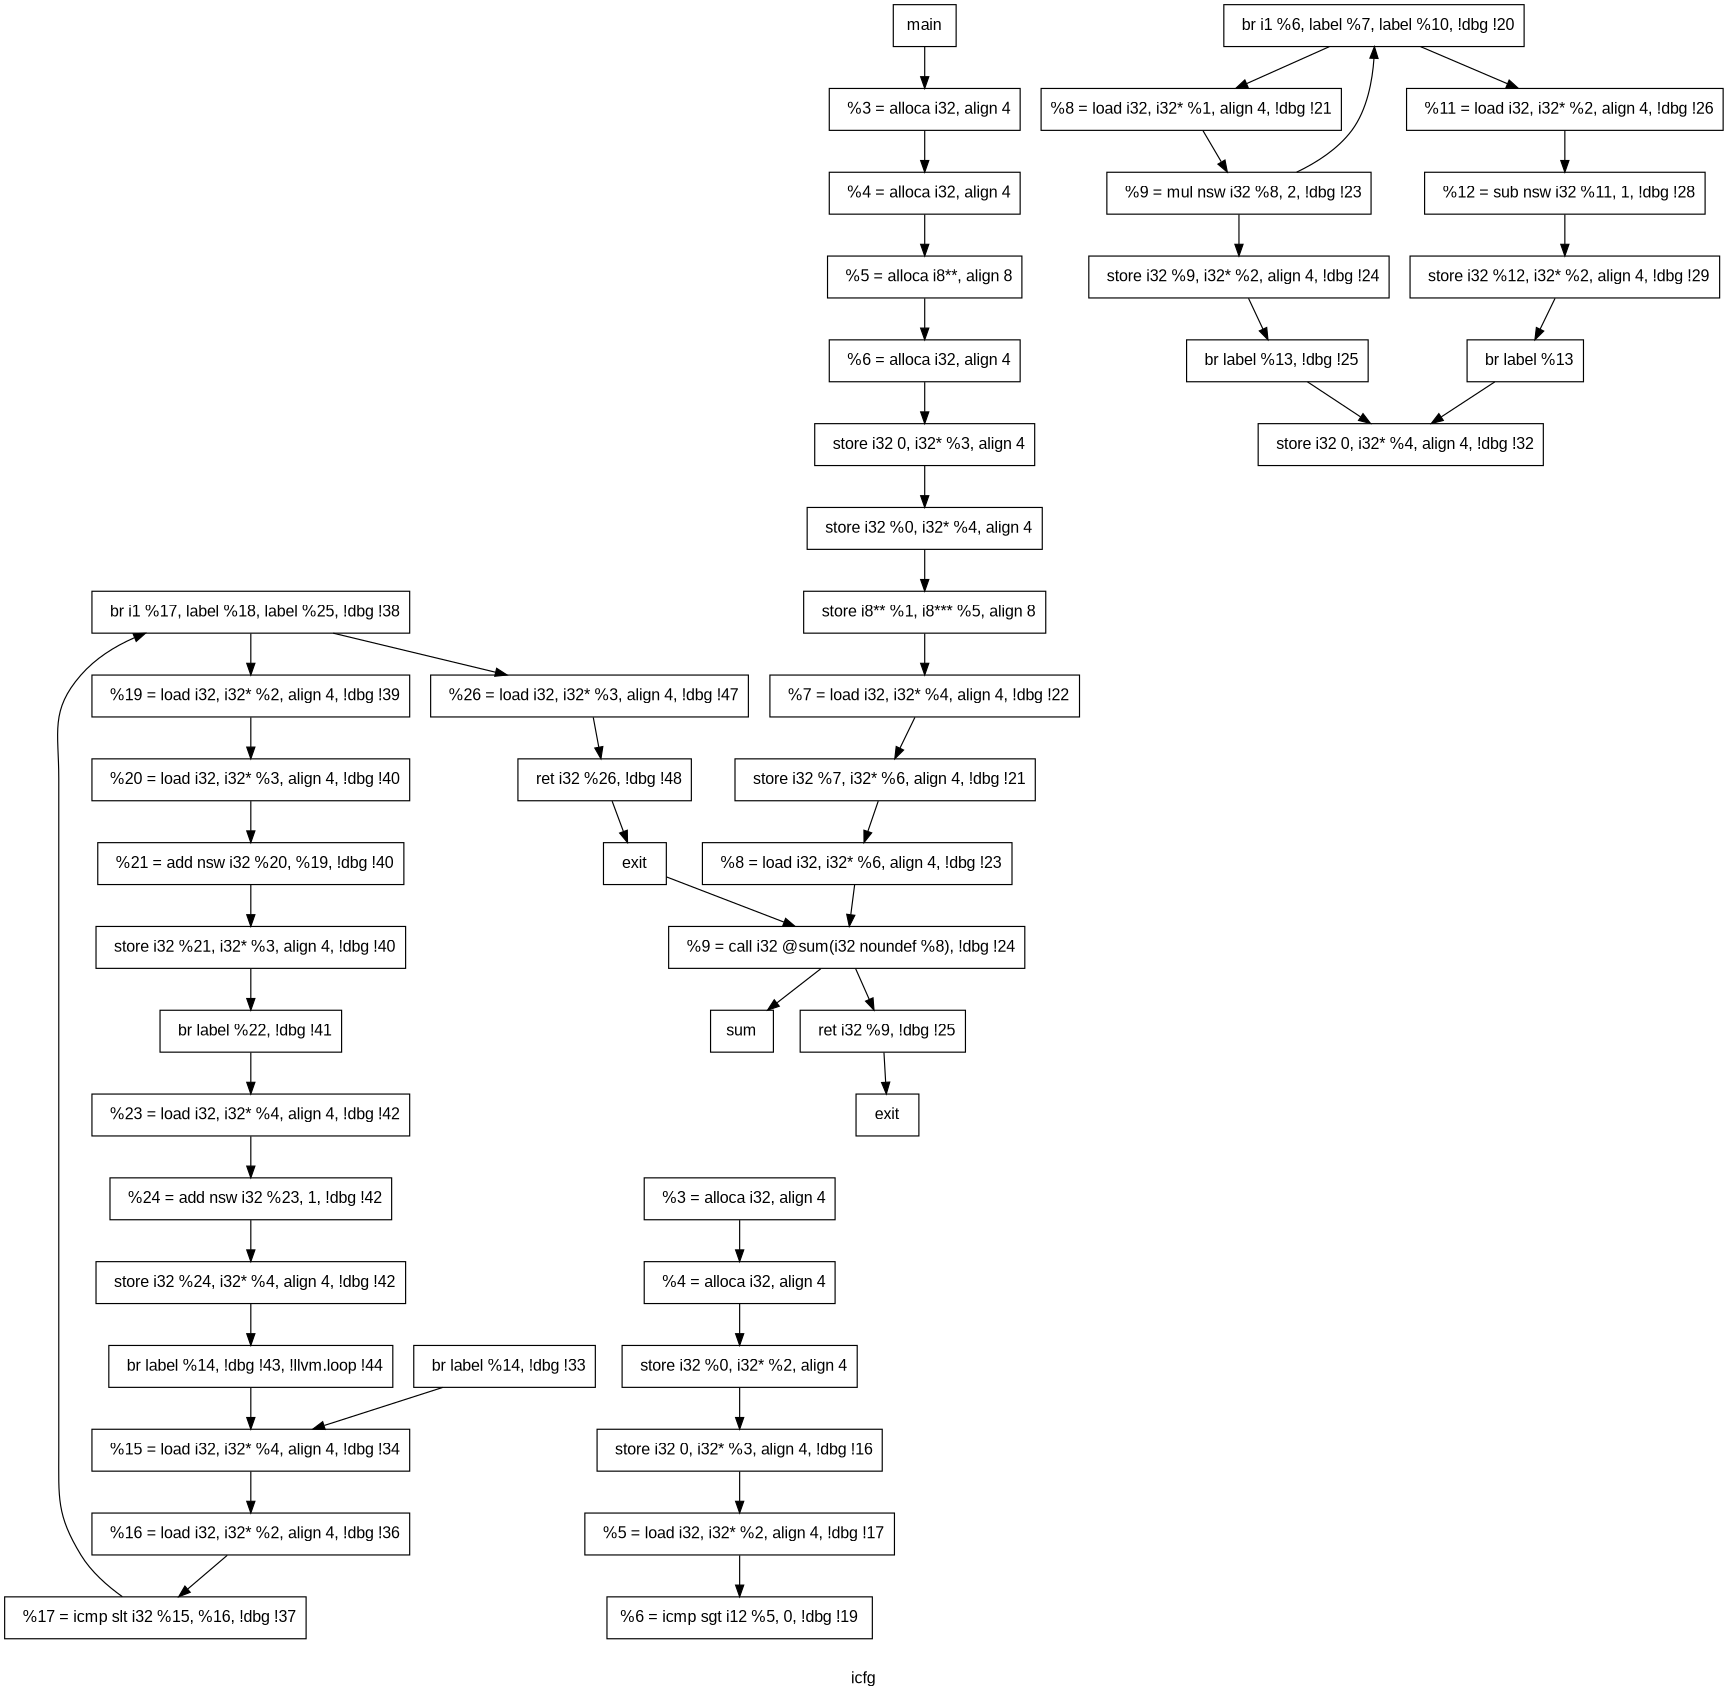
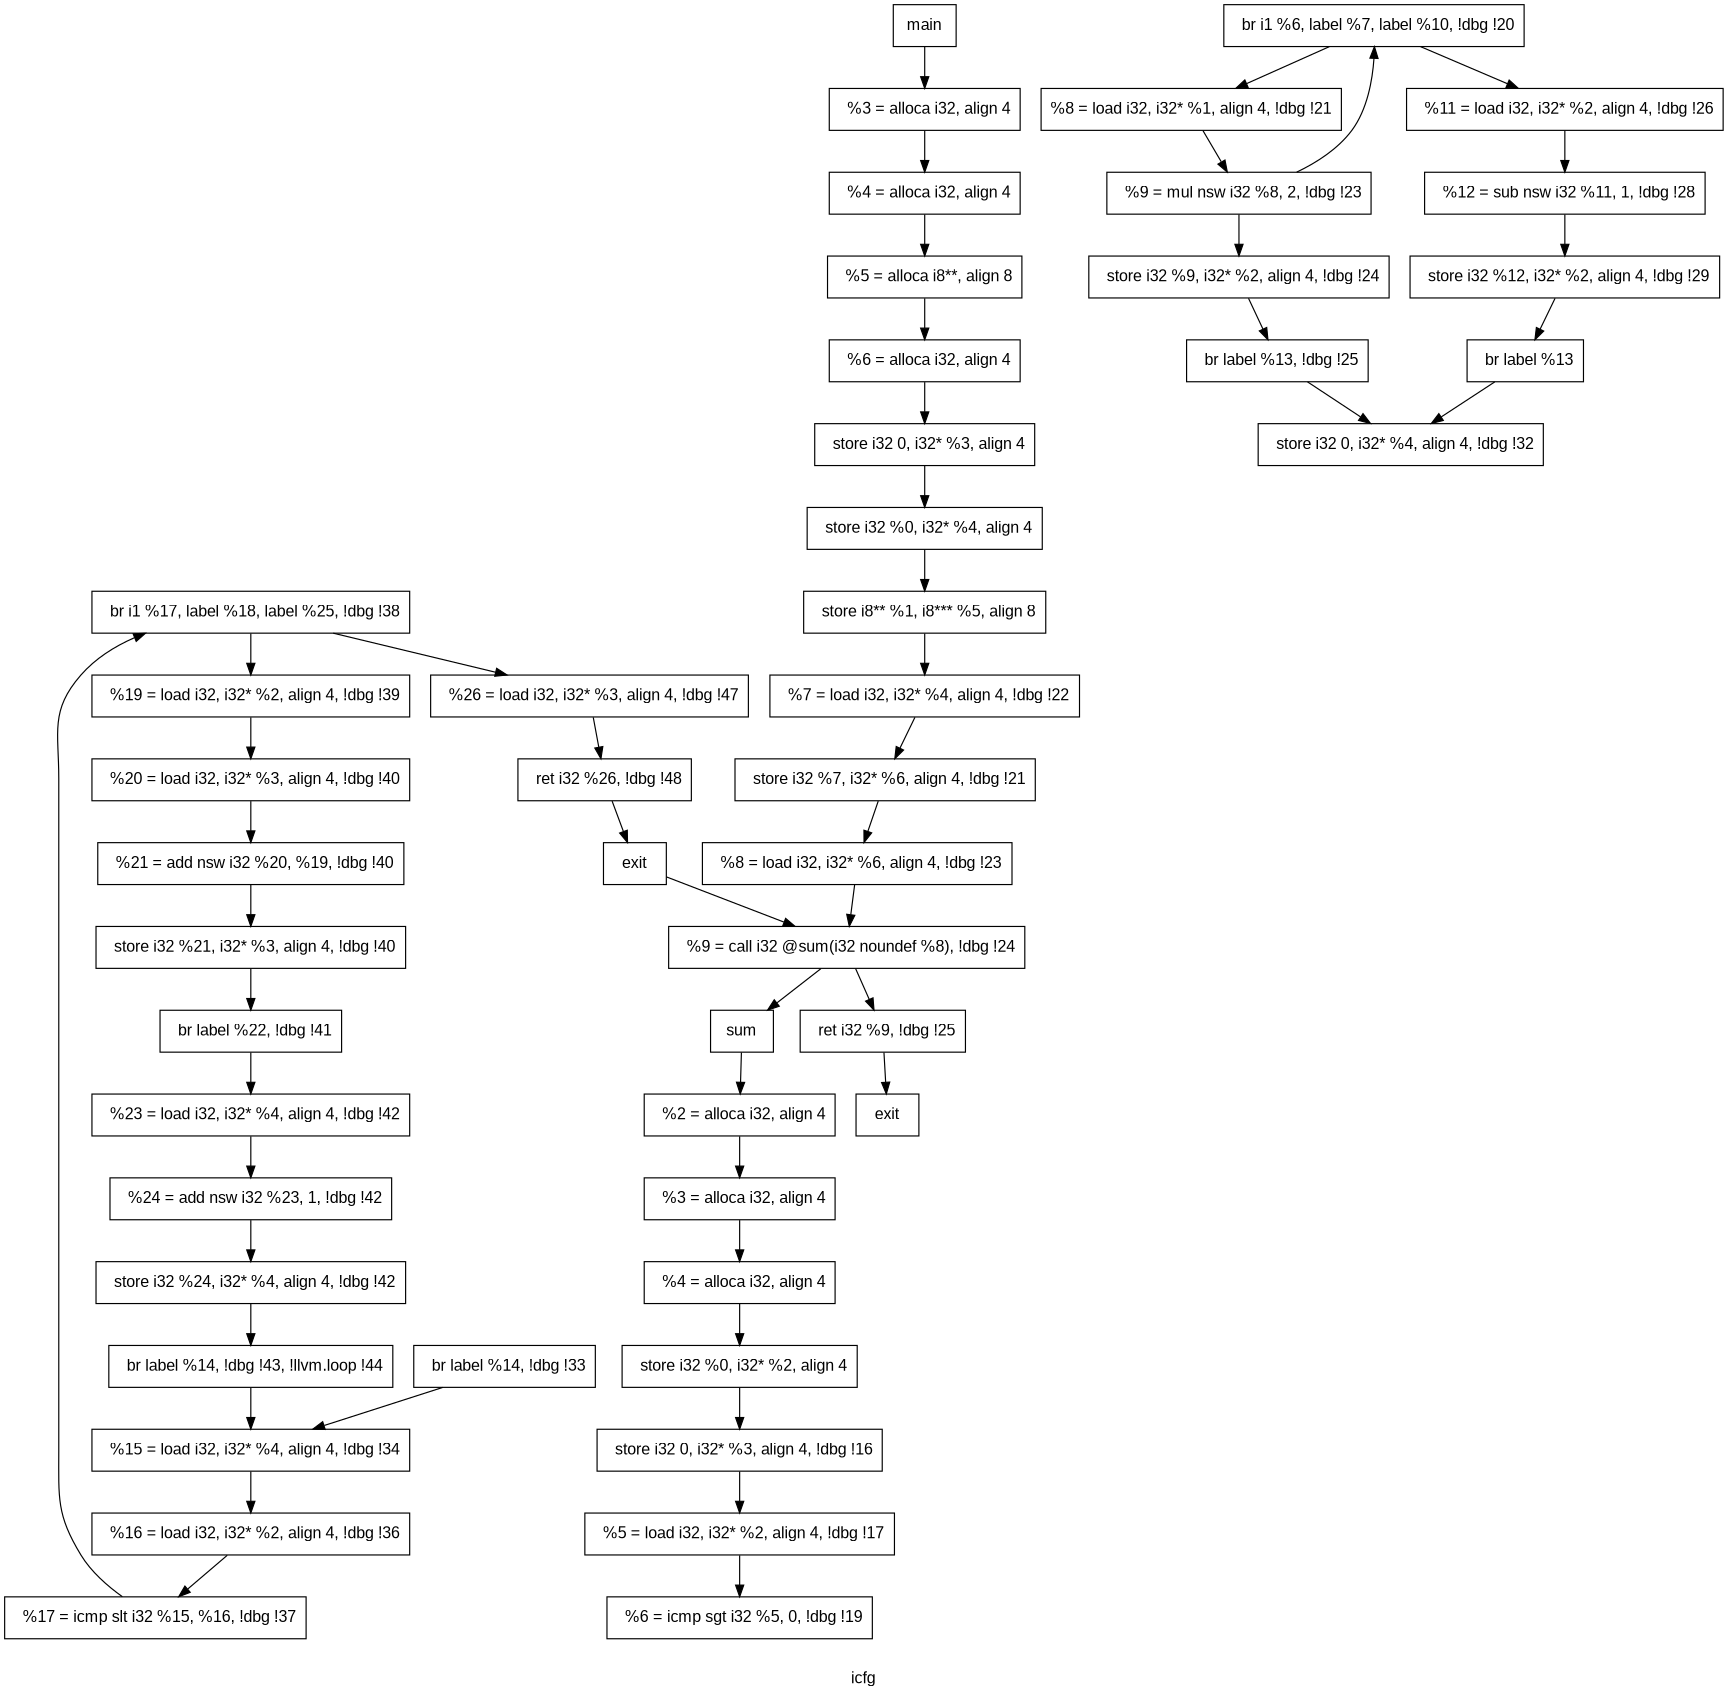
none -> (740, 1115)
(740, 1618) -> (740, 1618)
